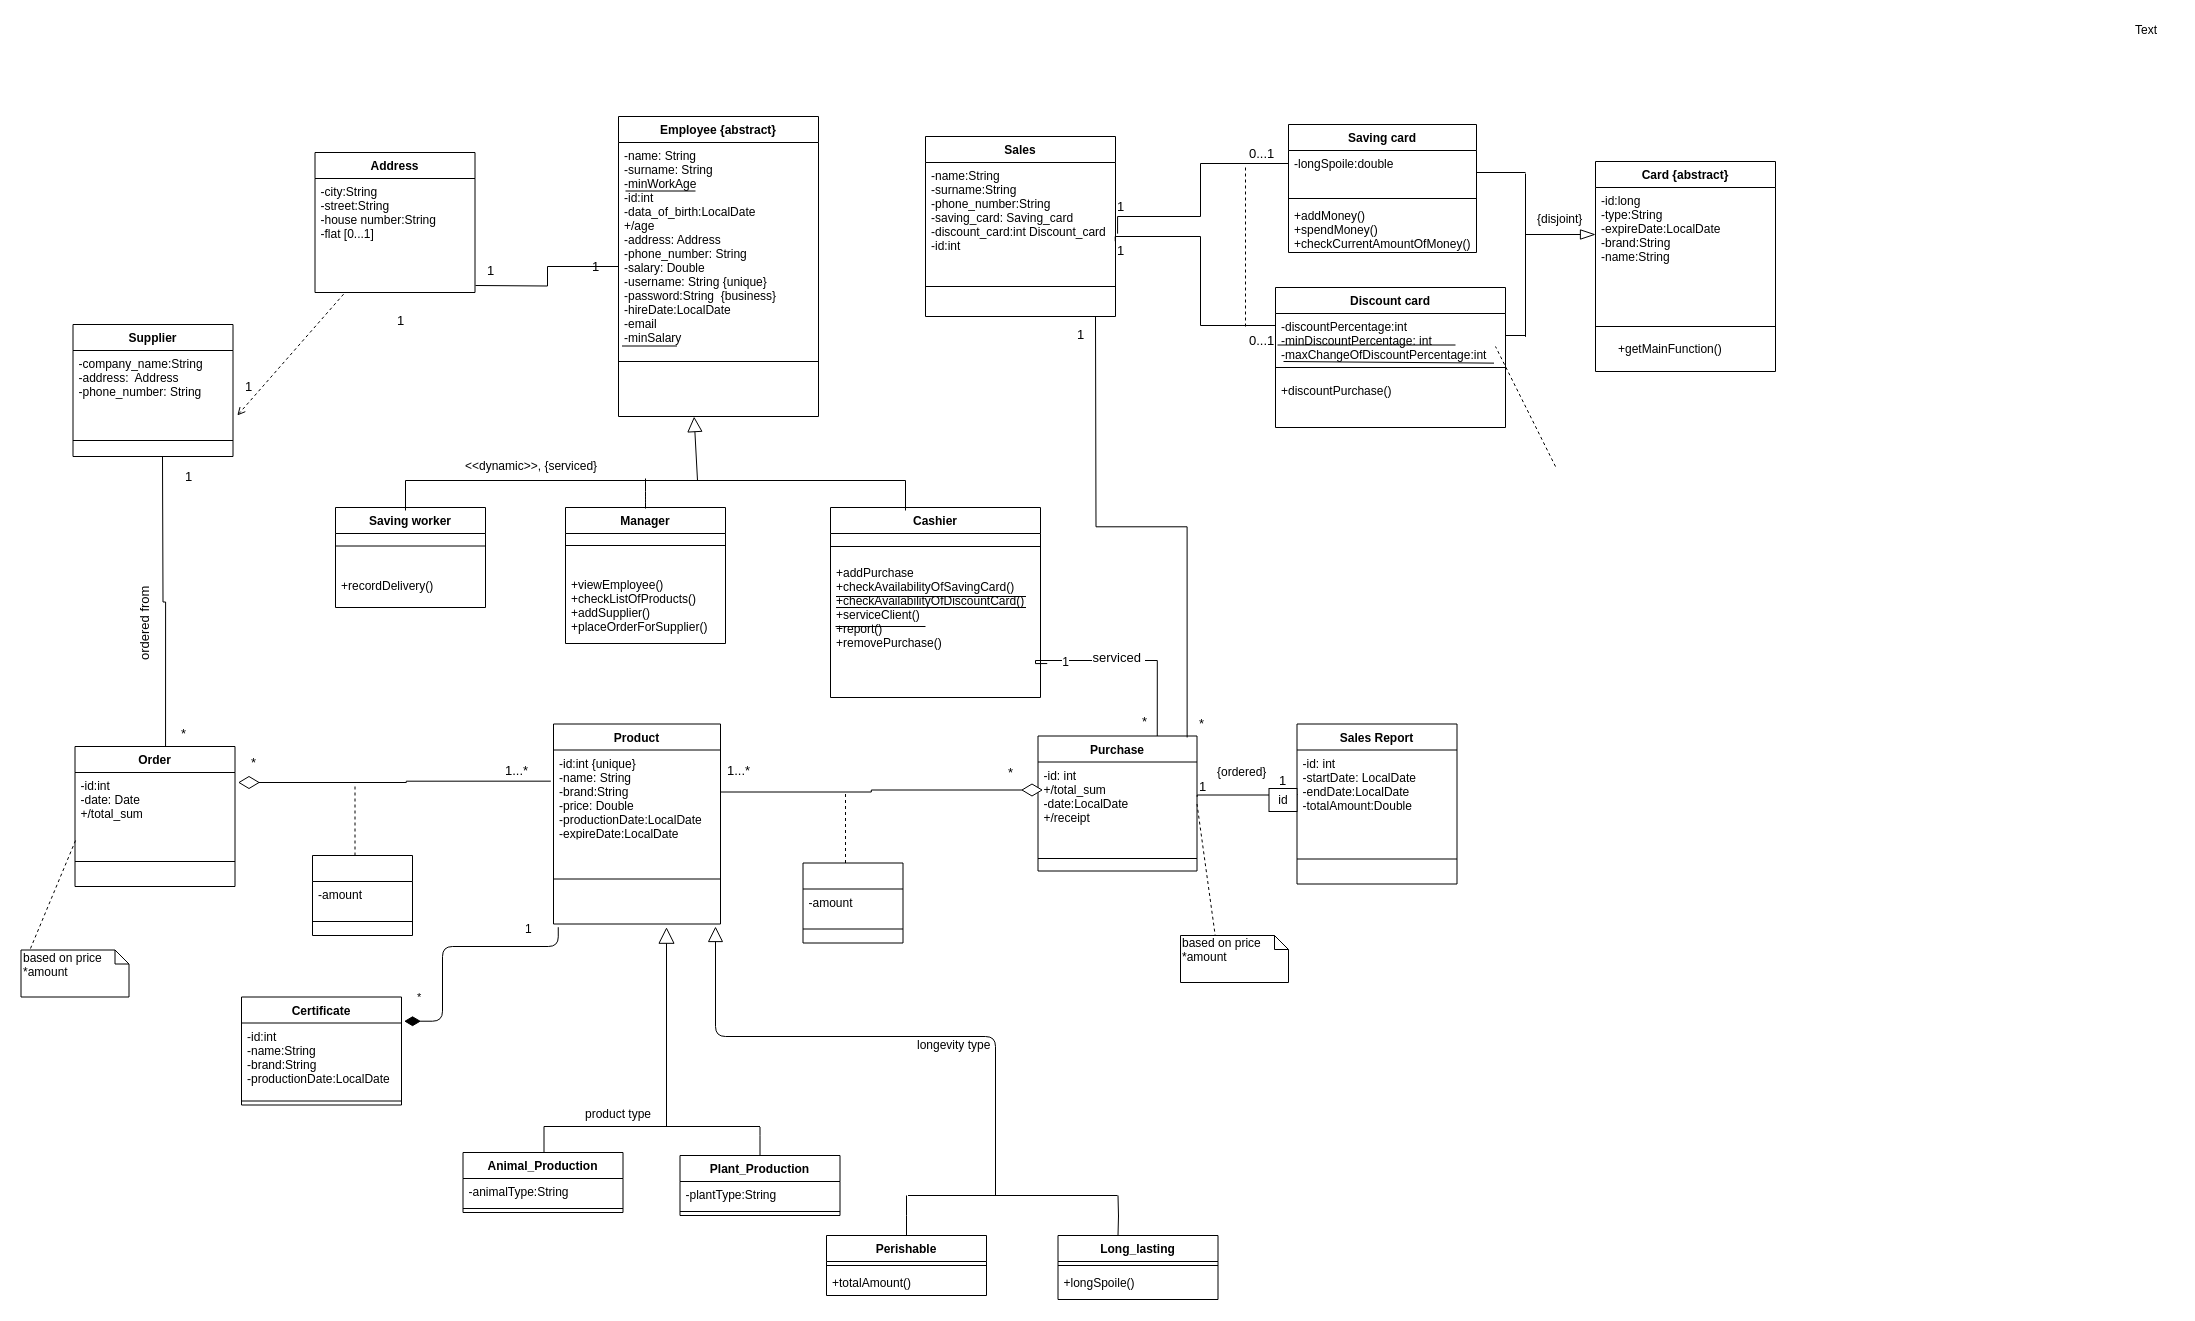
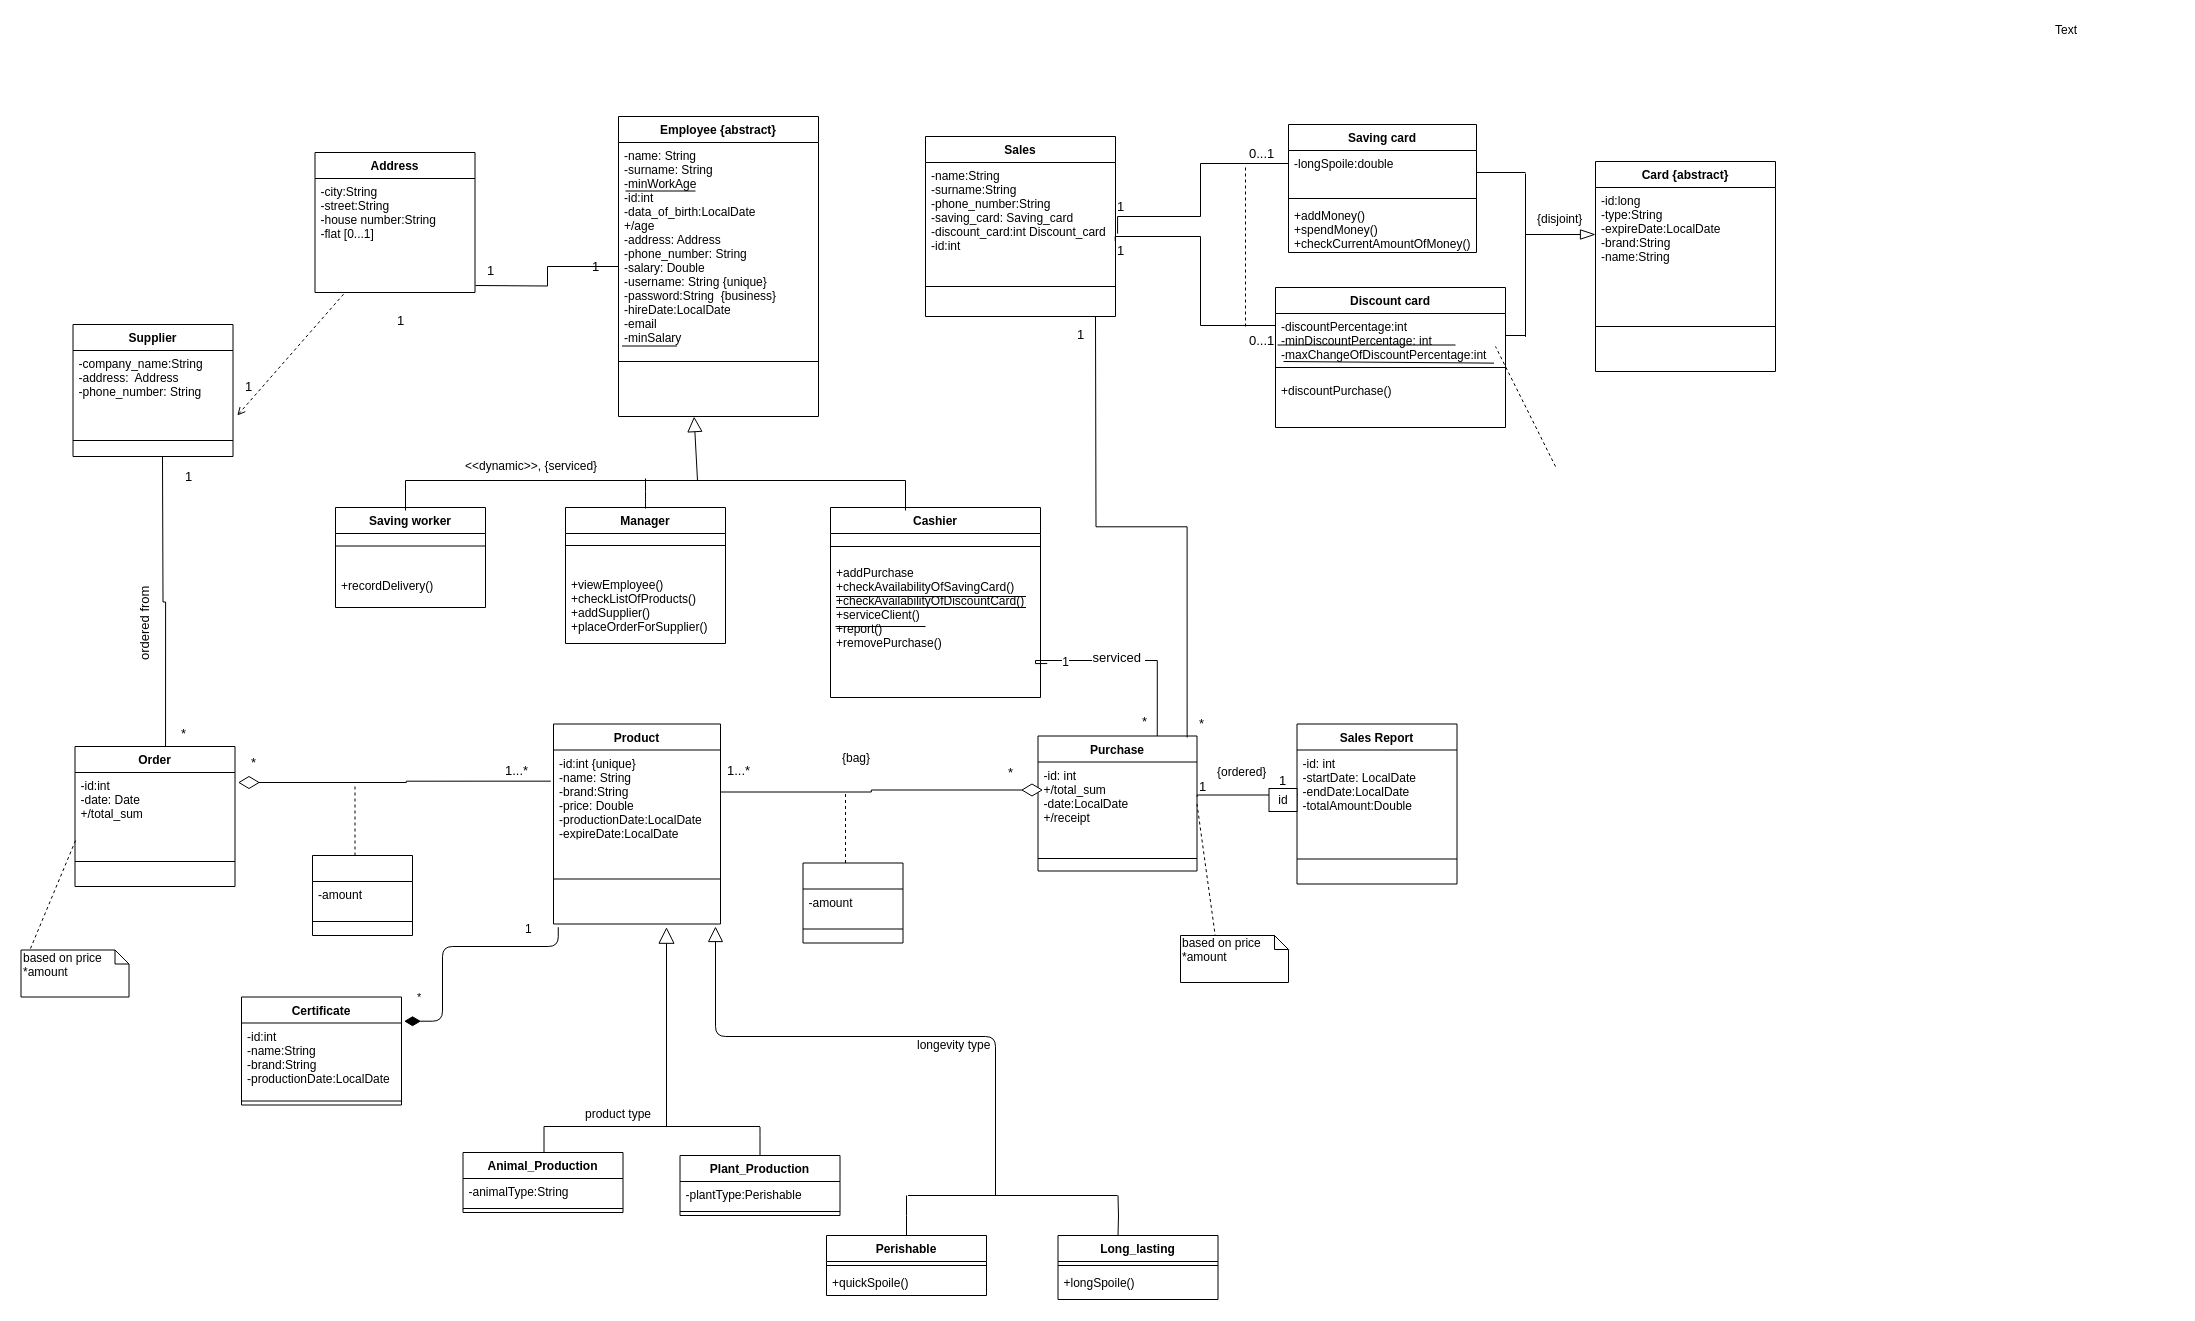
(2154, 31) -> (2074, 31)
(1677, 350) -> none
none -> (860, 759)
(738, 1195) -> (750, 1195)
(877, 1283) -> (874, 1283)
